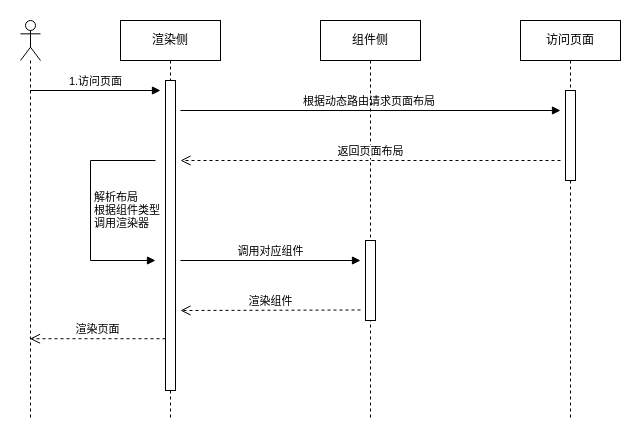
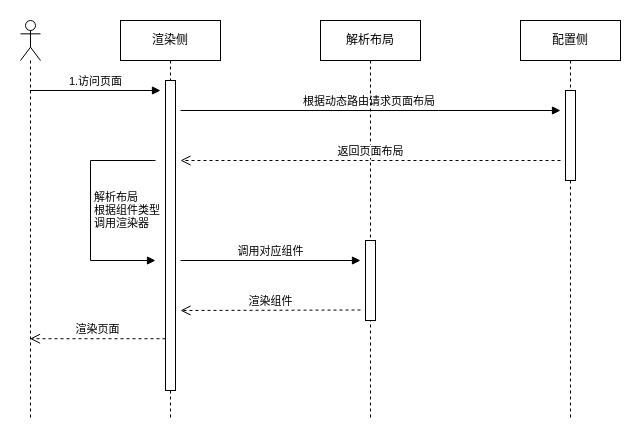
(371, 41) -> (371, 41)
(571, 41) -> (571, 41)
